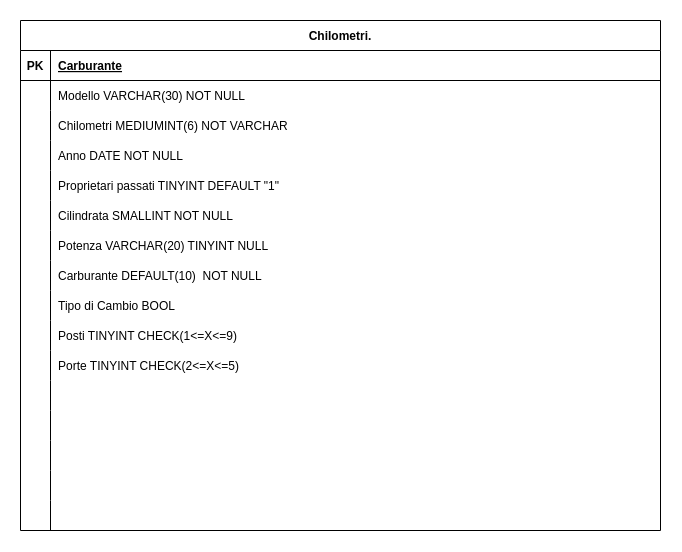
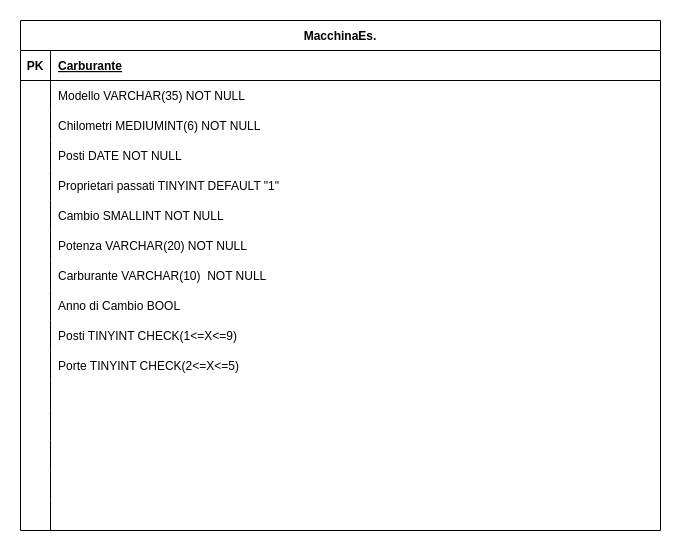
(340, 36) -> (340, 36)
(144, 96) -> (144, 96)
(166, 126) -> (156, 126)
(114, 156) -> (116, 156)
(143, 216) -> (132, 216)
(161, 246) -> (147, 246)
(161, 276) -> (161, 276)
(112, 306) -> (114, 306)
